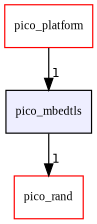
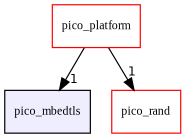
(49, 149) -> (118, 64)
